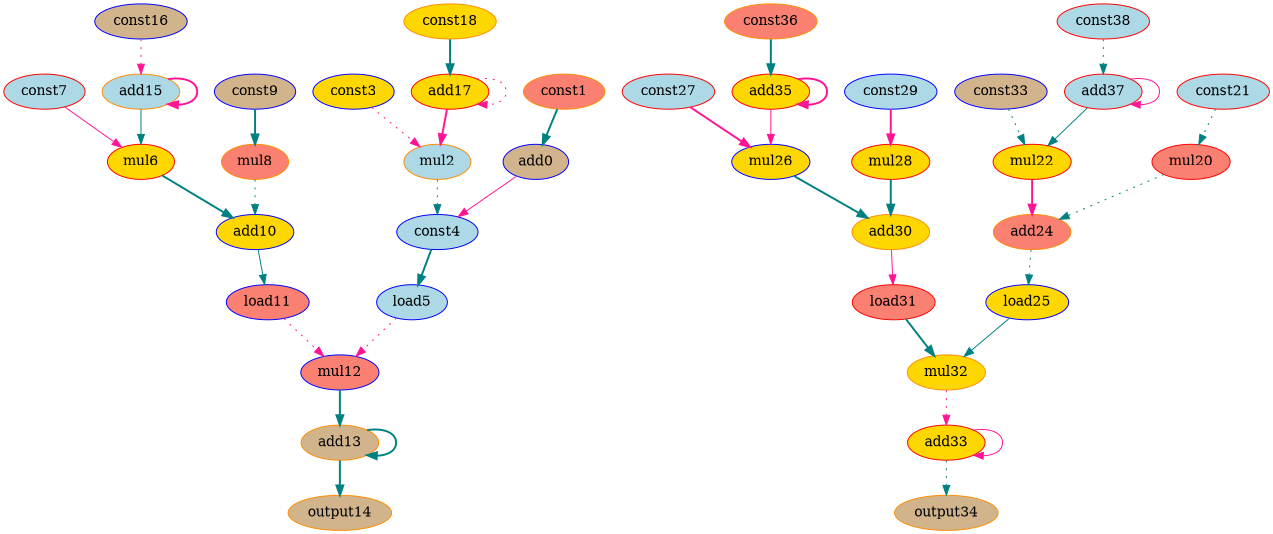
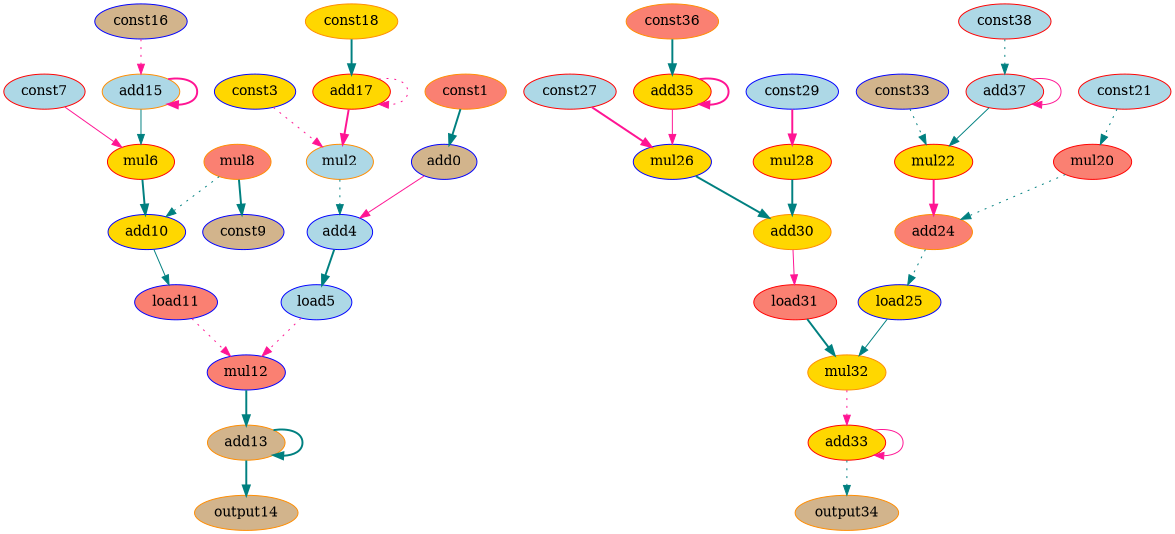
(255, 122) -> (240, 192)
(437, 232) -> (340, 232)
